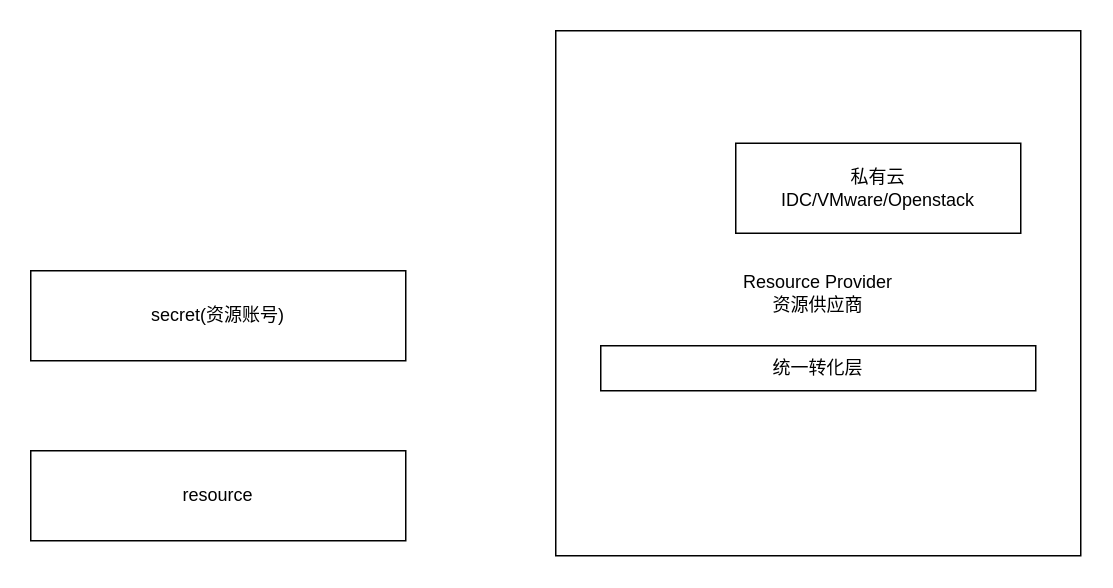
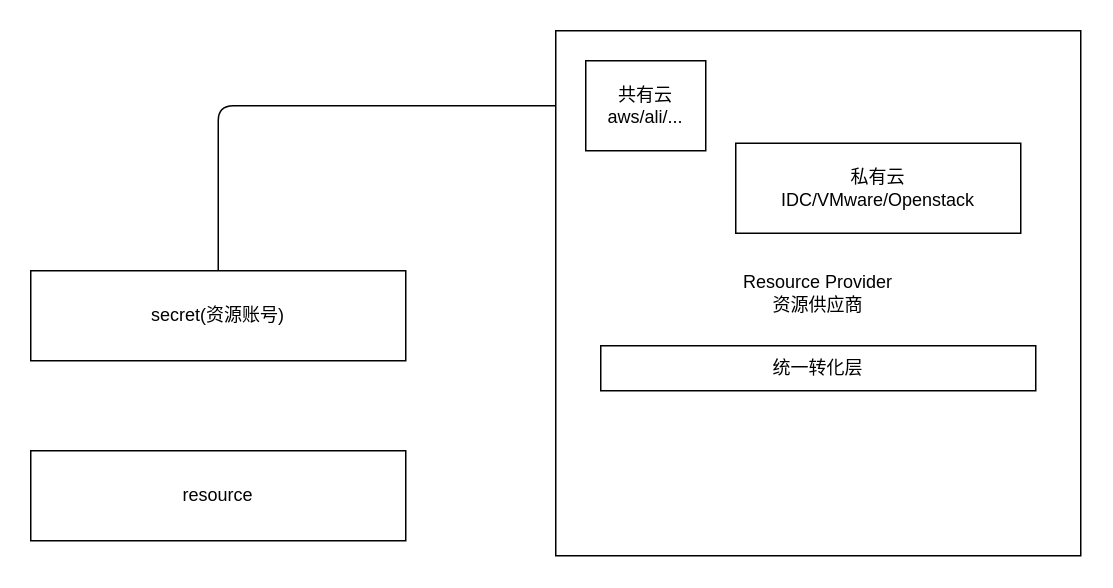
none -> (309, 106)
none -> (646, 106)
